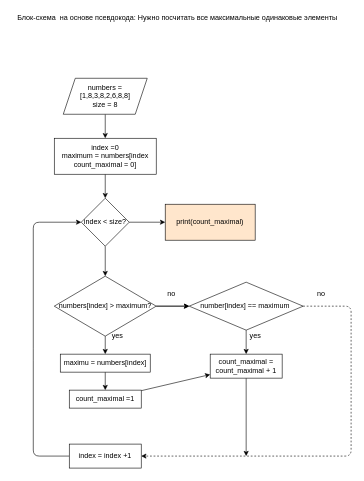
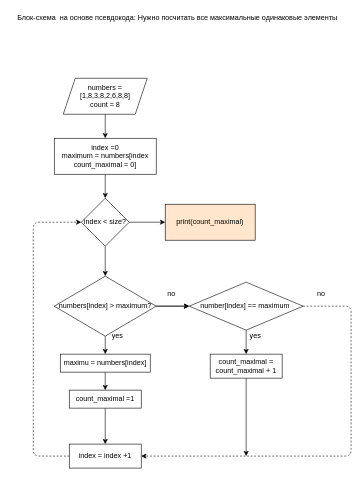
(105, 96) -> (105, 96)
(33, 334) -> (33, 334)
(173, 383) -> (105, 438)
